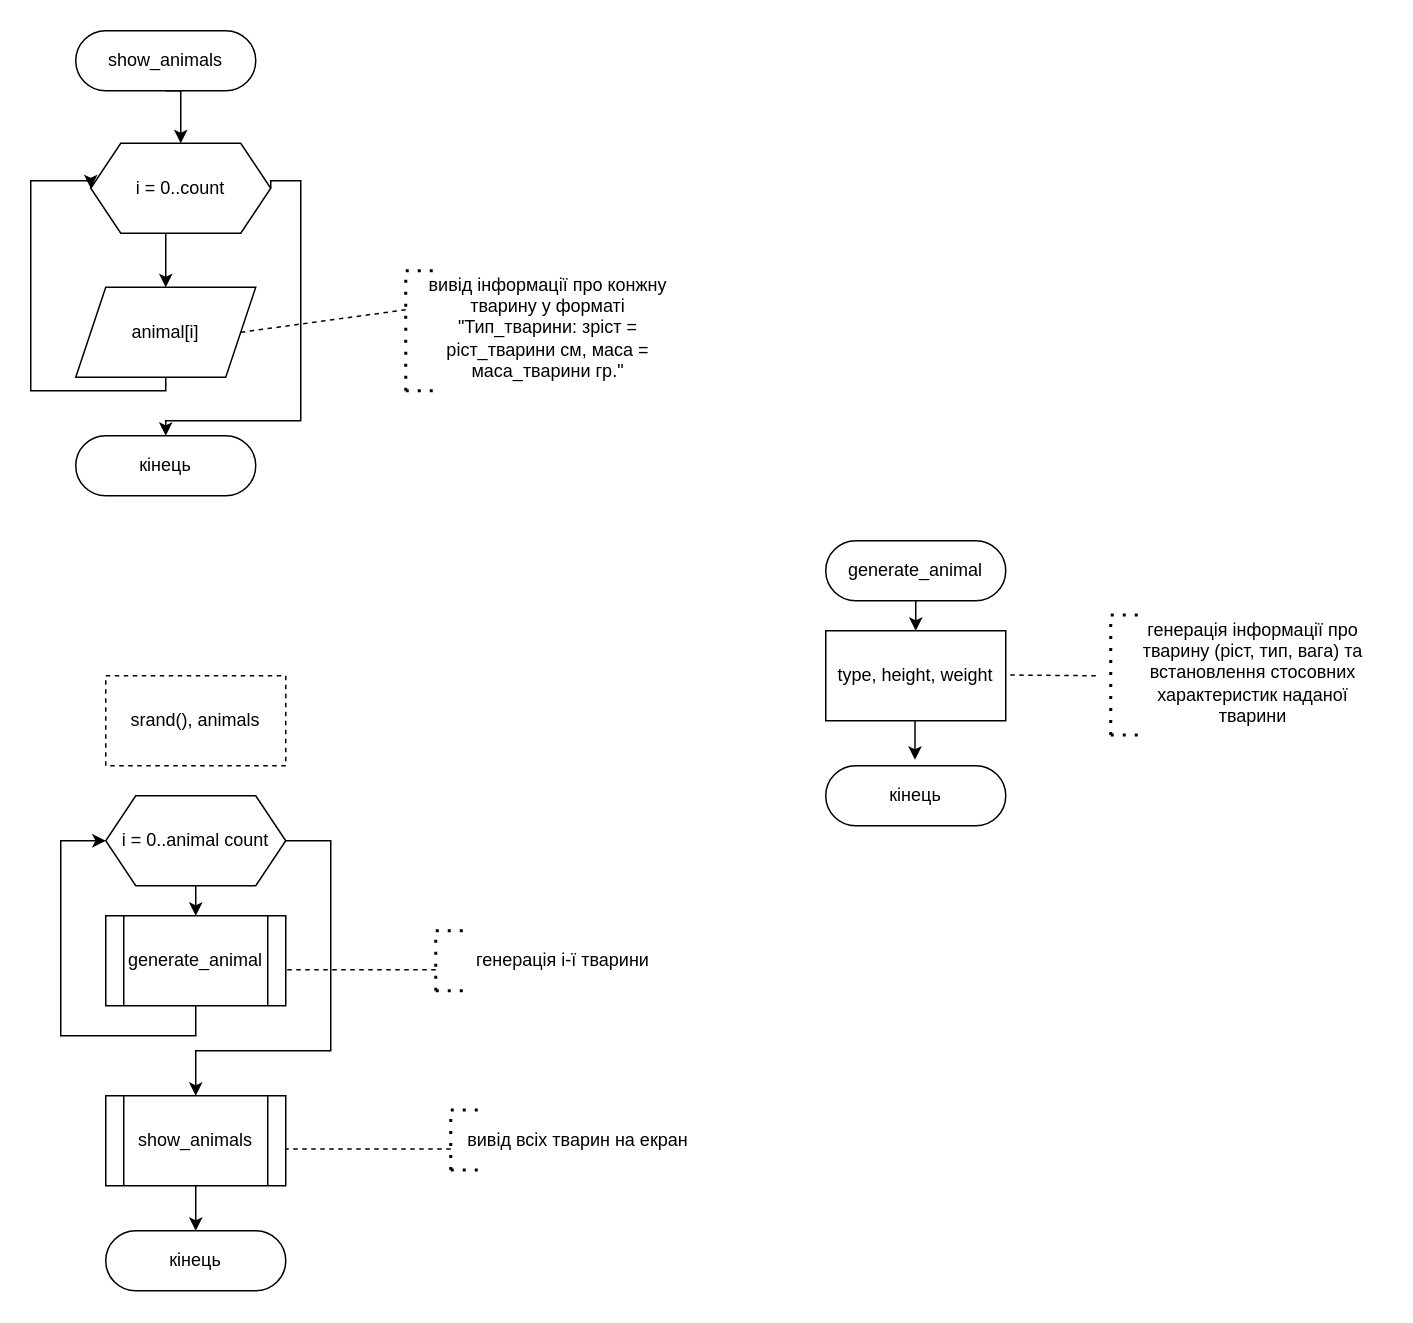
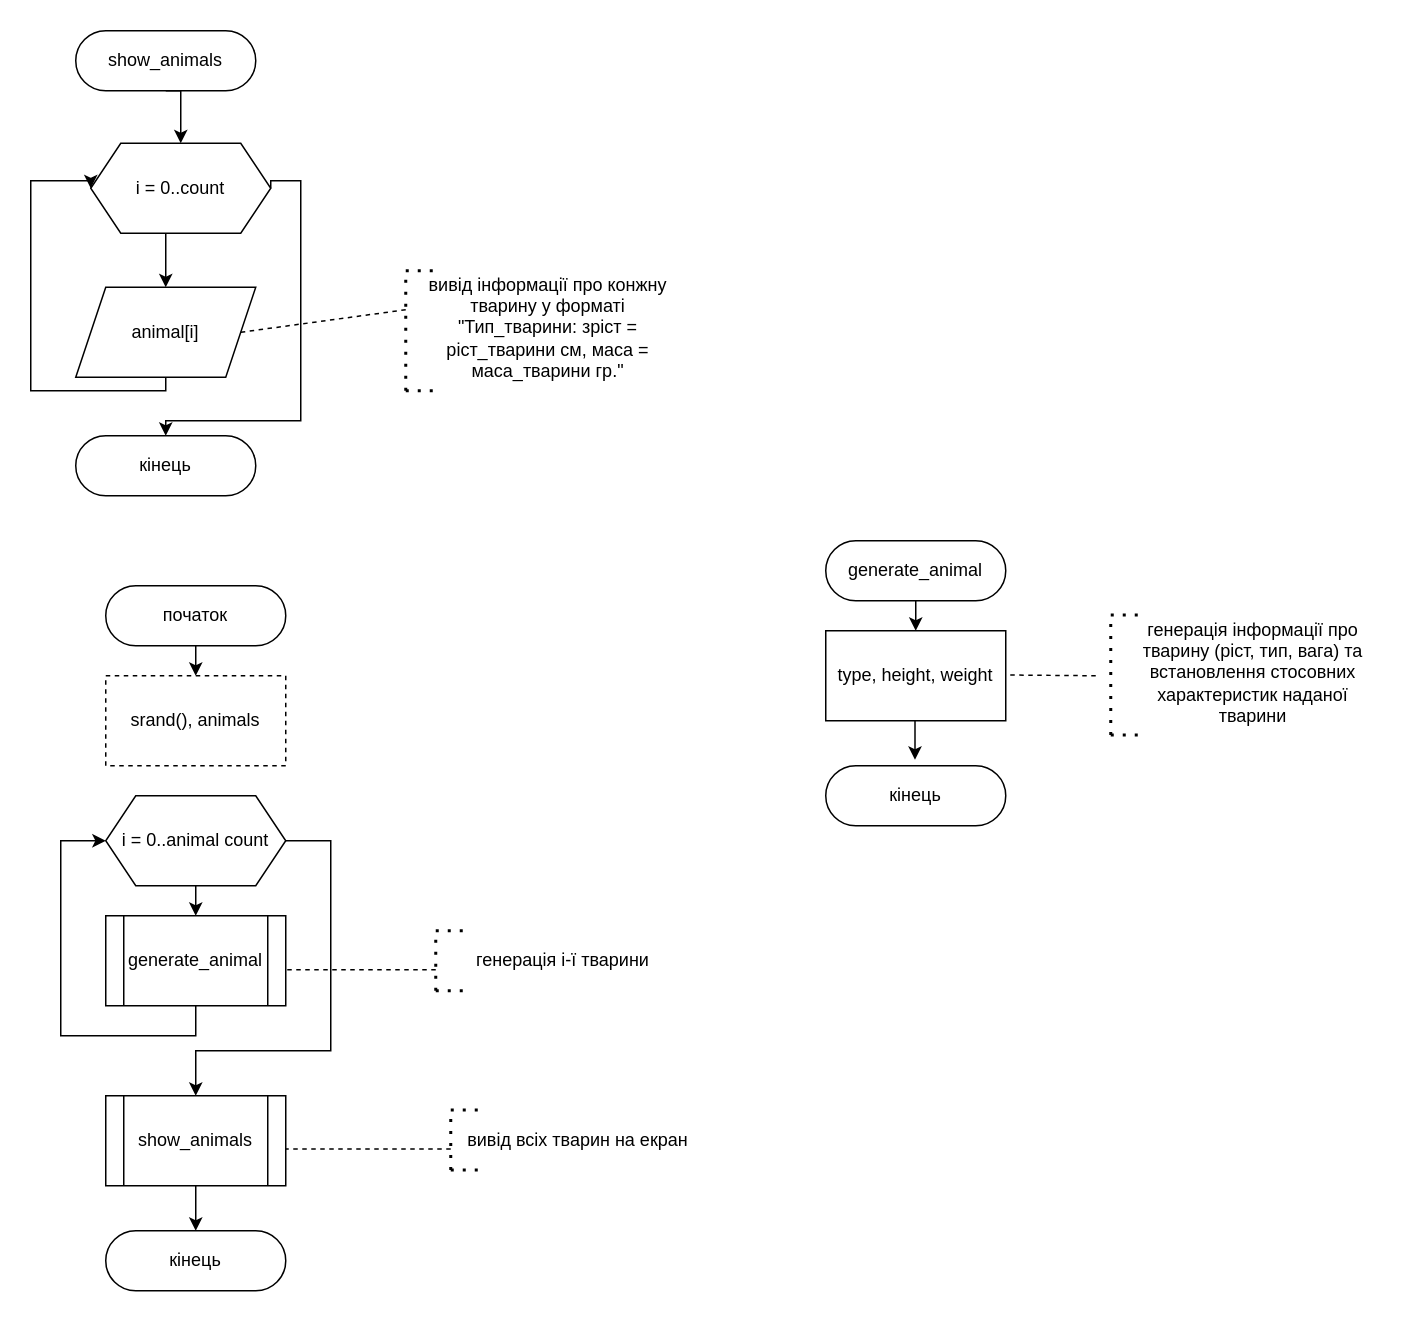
none -> (196, 616)
none -> (196, 656)
